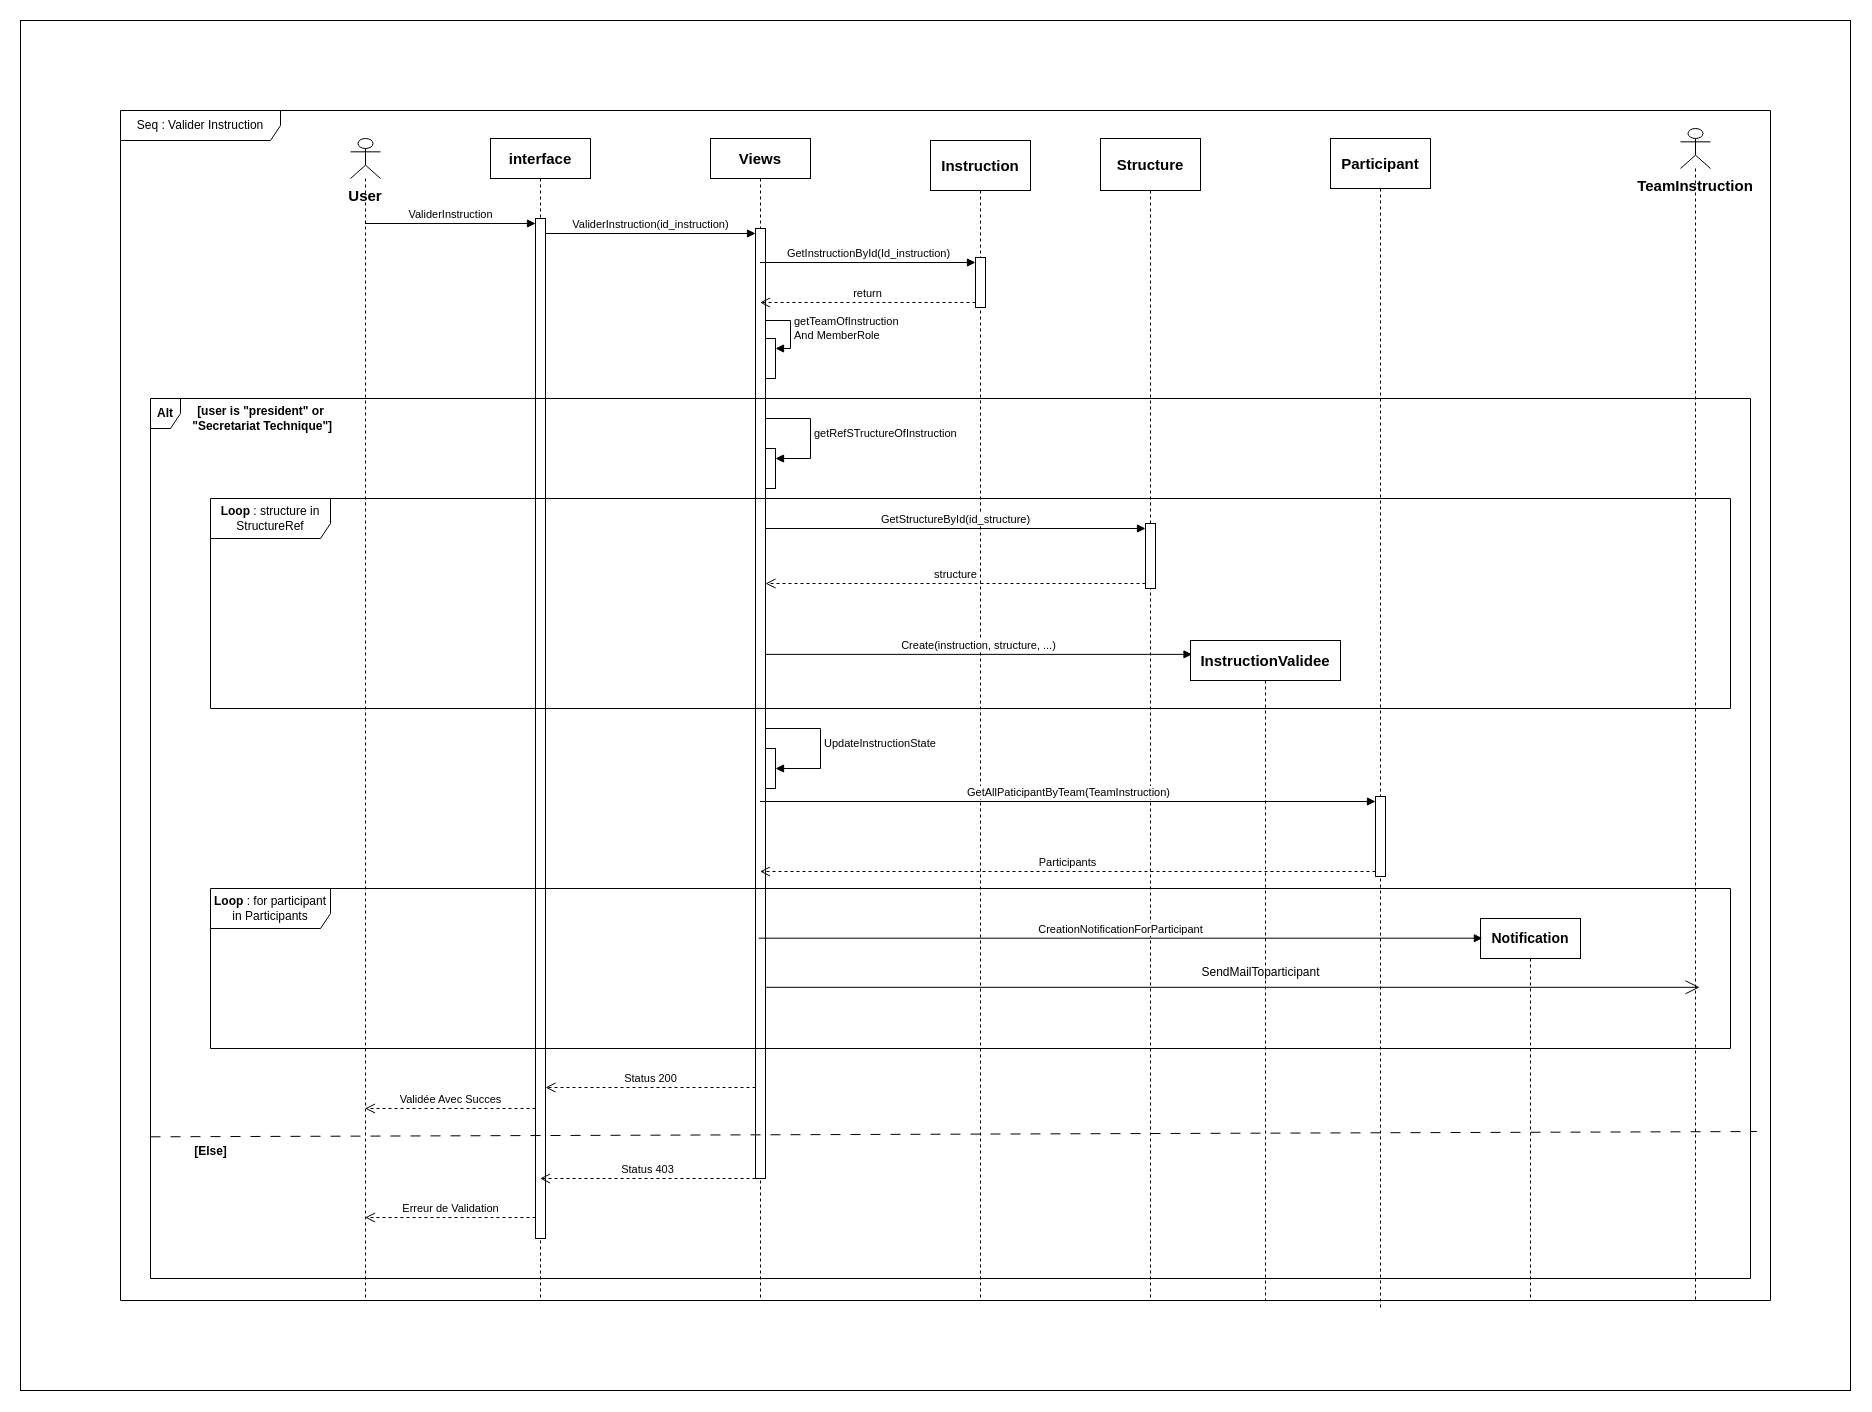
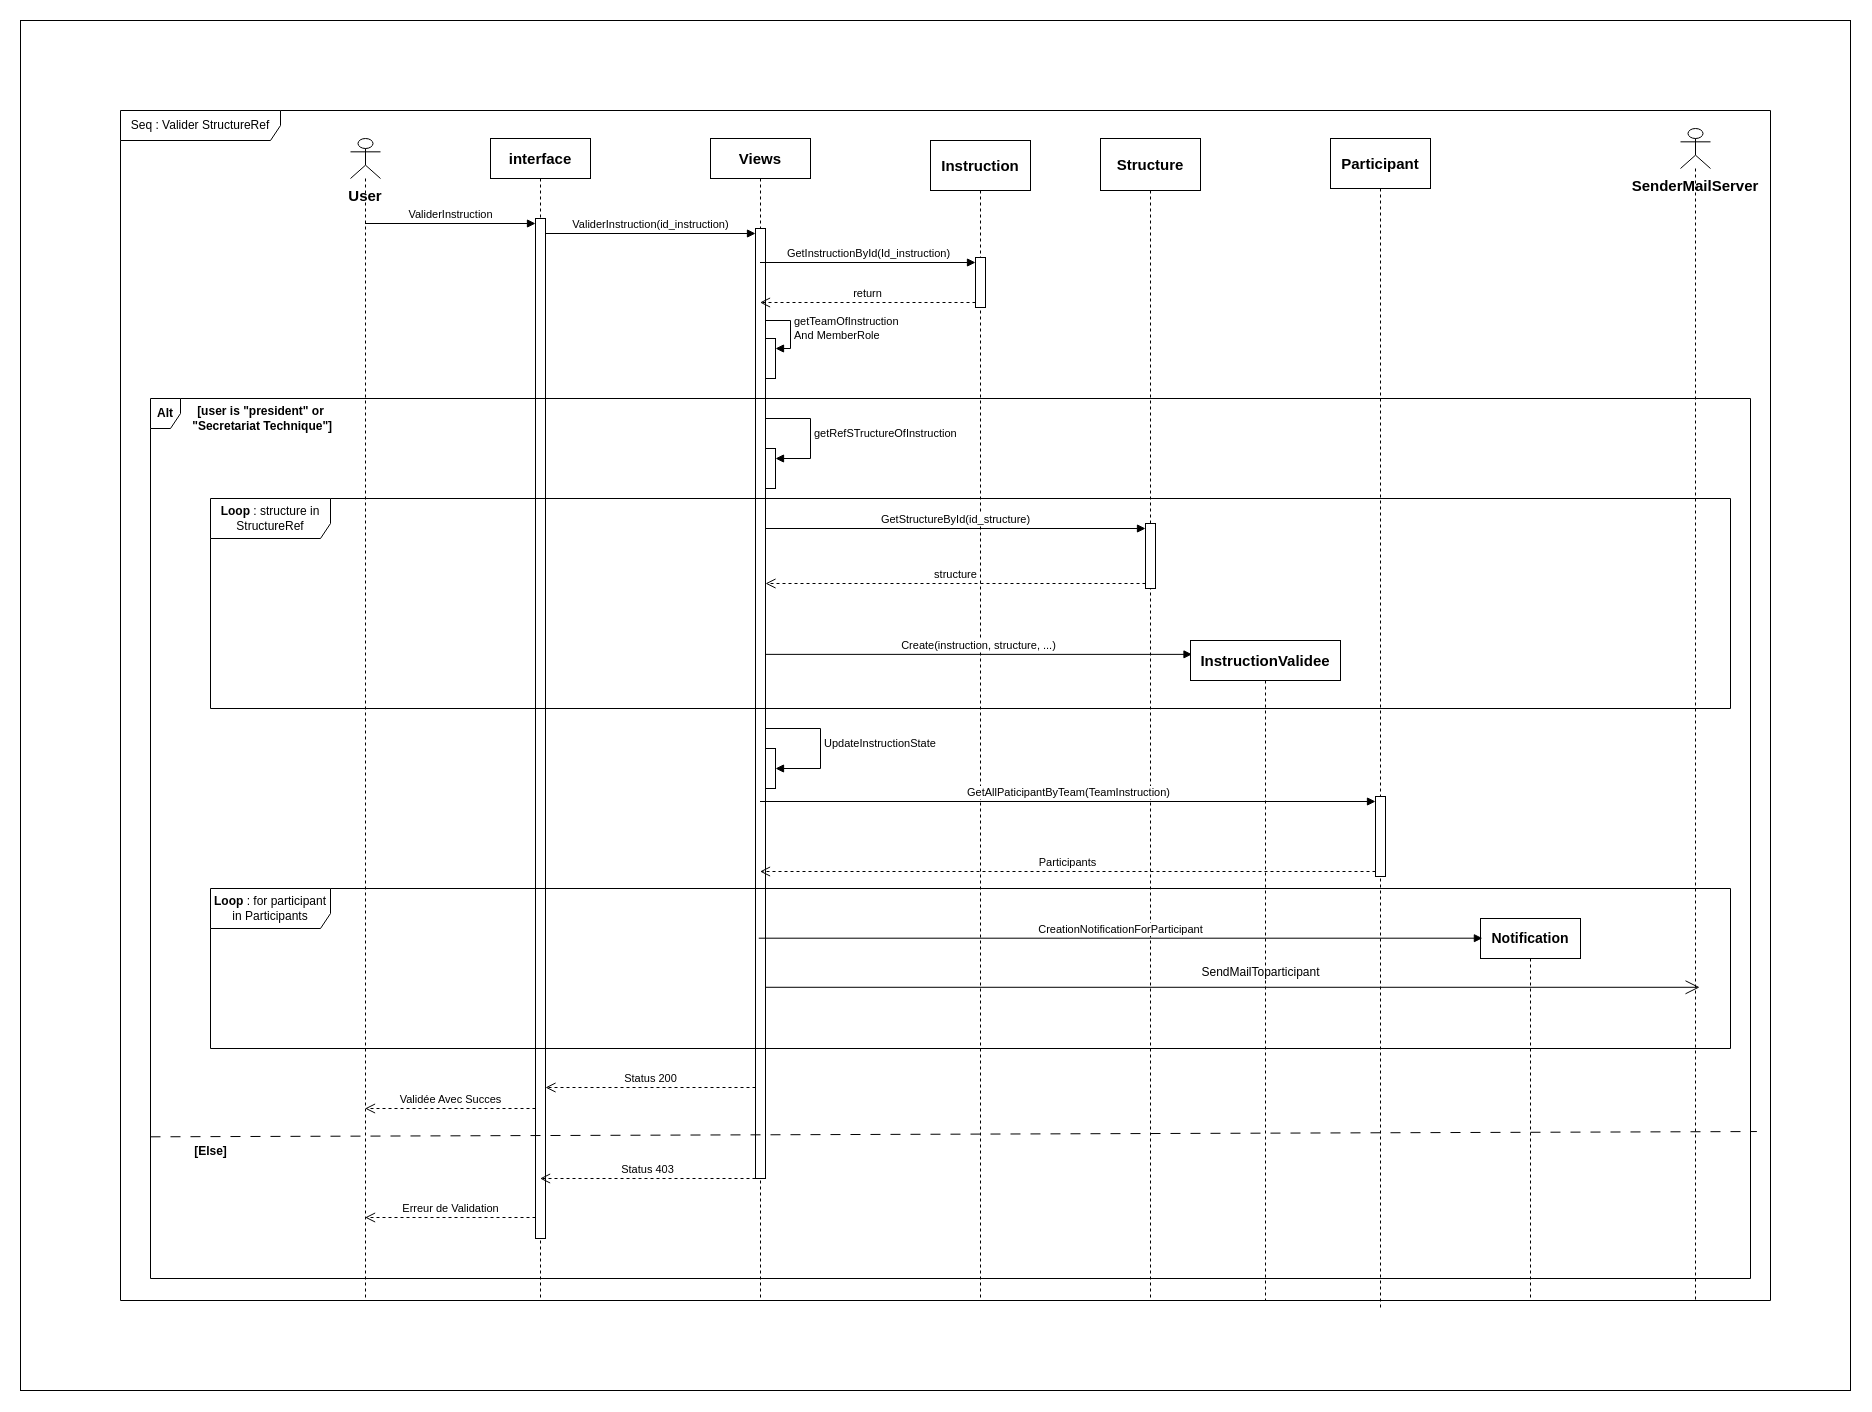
(201, 126) -> (201, 126)
(1696, 186) -> (1696, 186)
